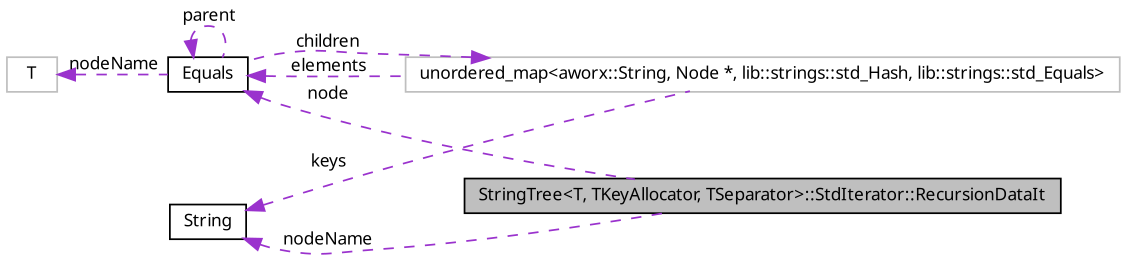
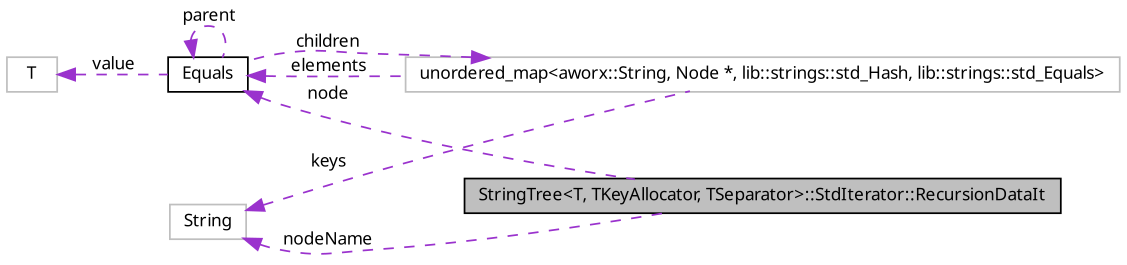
(113, 65) -> (113, 65)
(208, 222) -> (208, 222)
